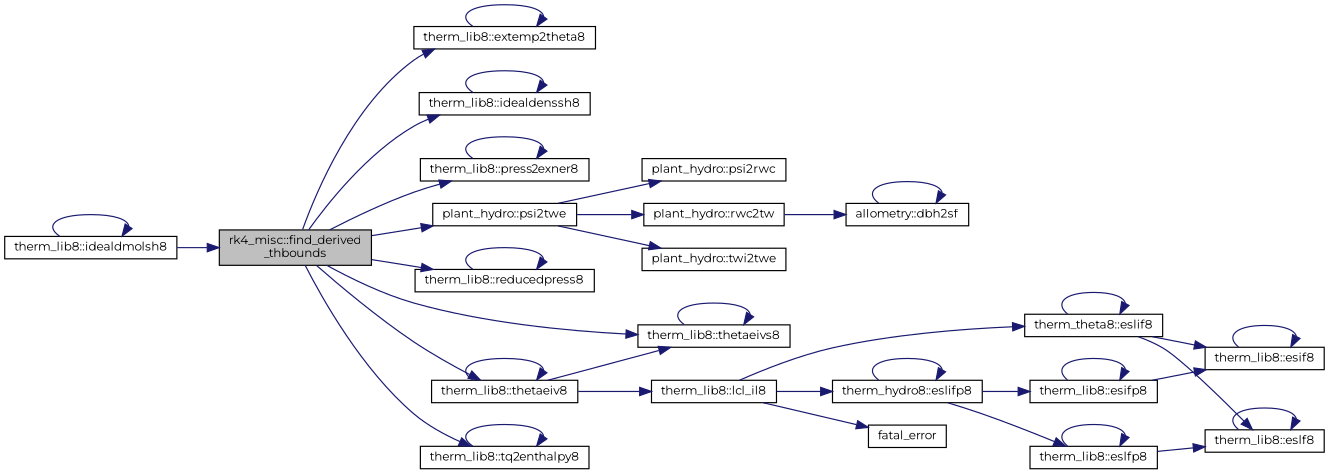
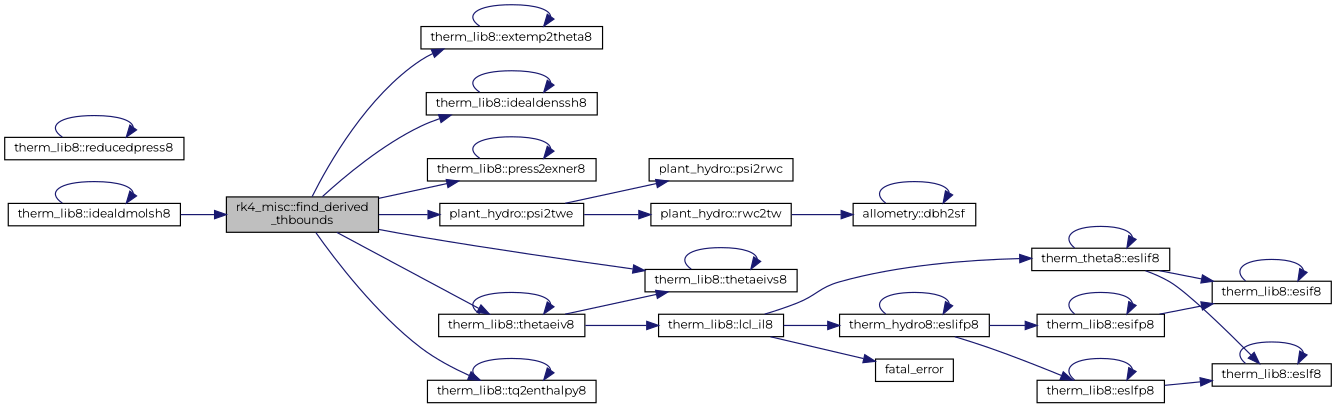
(714, 259) -> none
(397, 264) -> none
